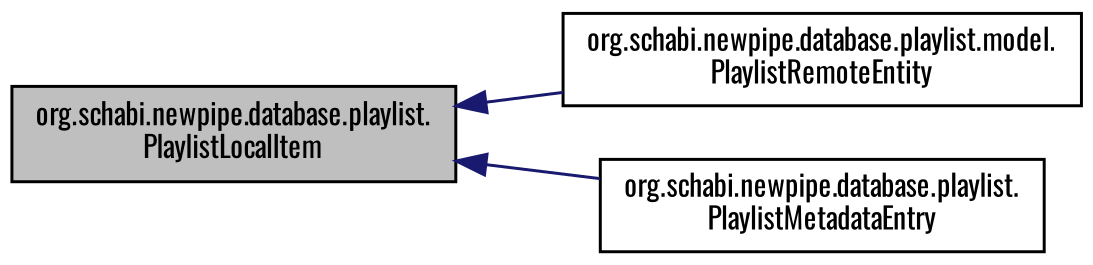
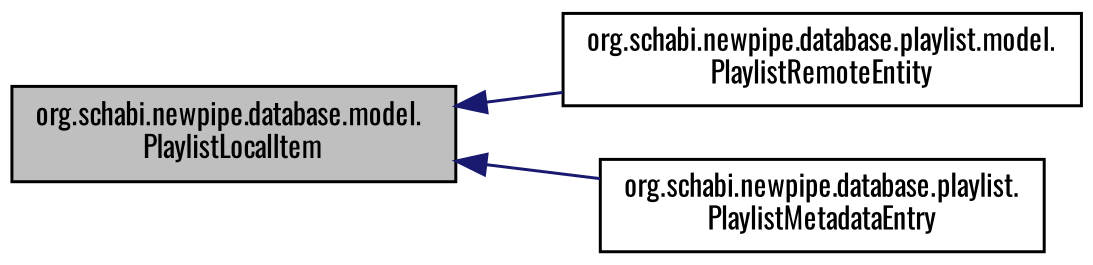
(234, 134) -> (234, 134)
